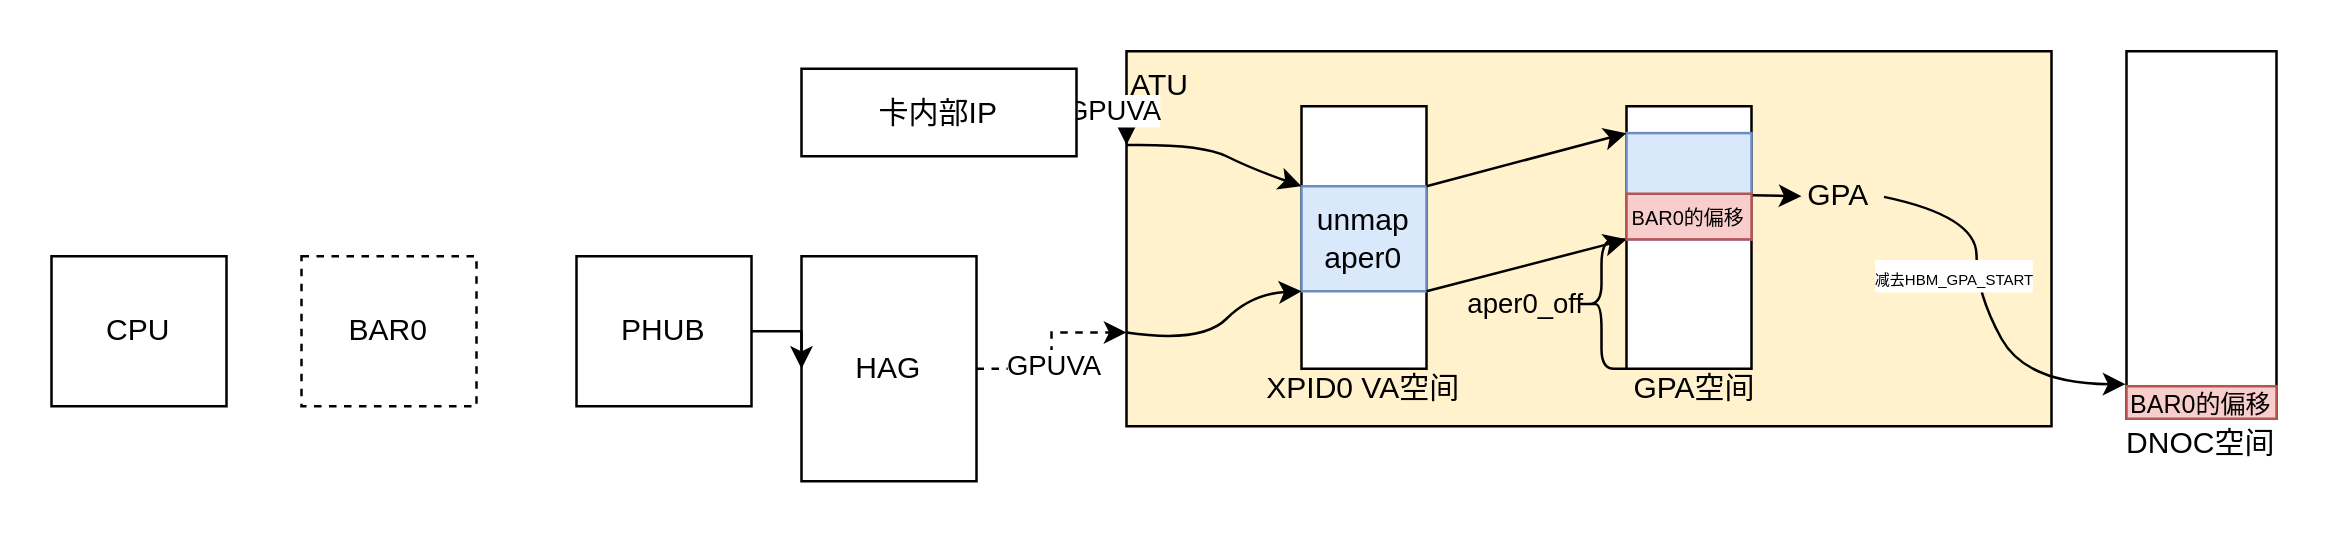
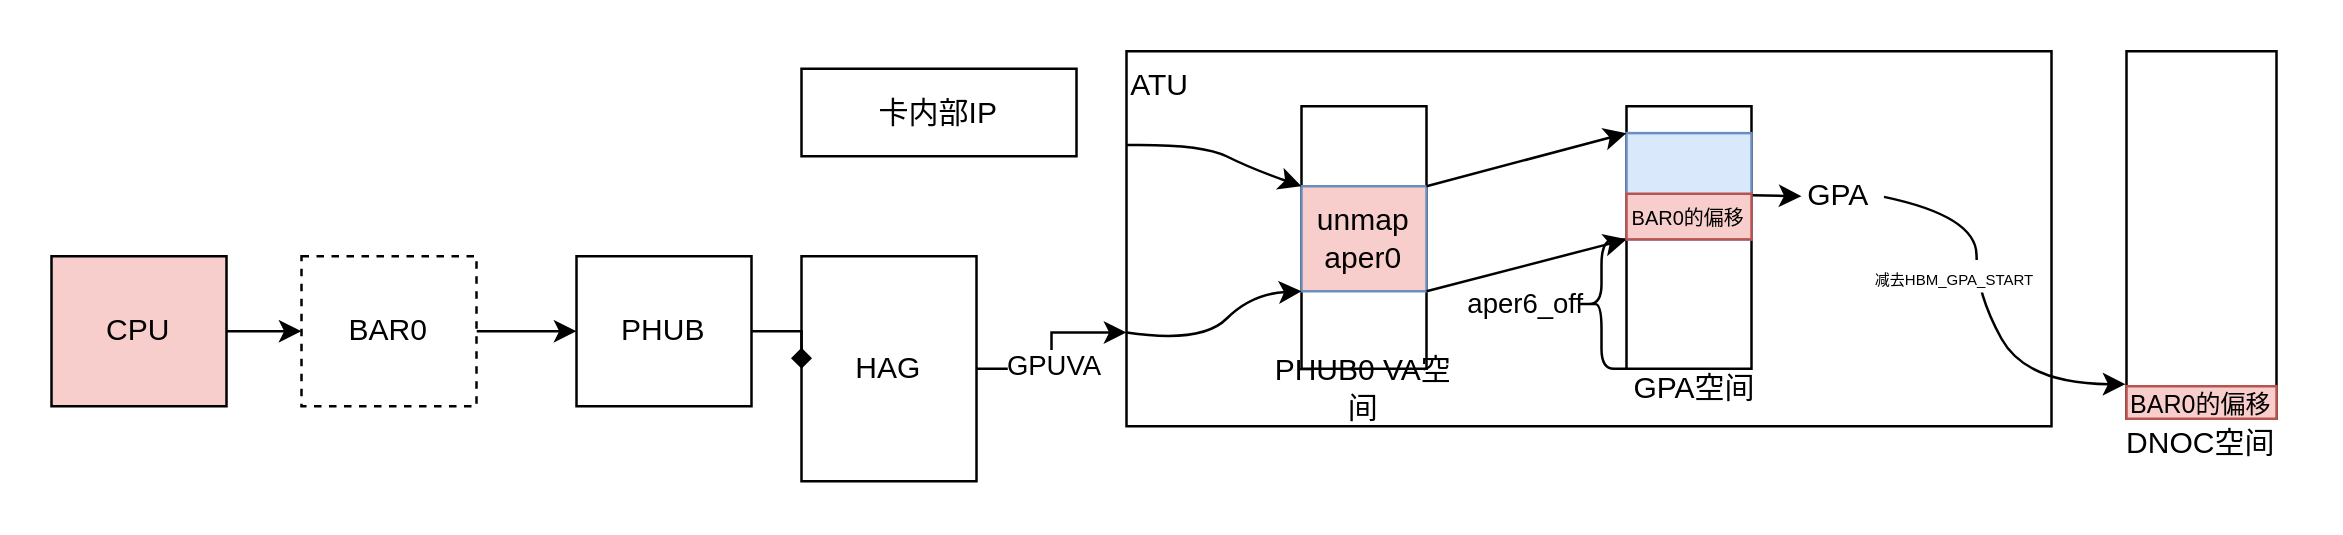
(1109, 113) -> none
(1364, 239) -> (1364, 239)
(1589, 239) -> (1589, 239)
(1526, 304) -> (1526, 304)
(139, 331) -> (139, 331)
none -> (272, 331)
none -> (518, 331)
(1071, 333) -> (1071, 333)
(801, 349) -> (801, 348)
(1364, 389) -> (1364, 389)
